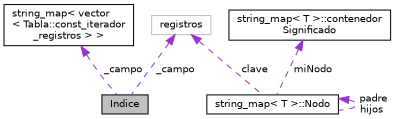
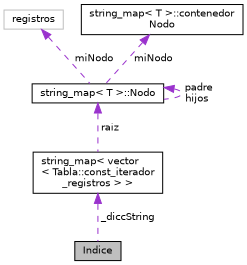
(310, 25) -> (162, 20)
(150, 69) -> none
(122, 70) -> (127, 217)
(254, 70) -> (93, 59)
none -> (98, 133)
